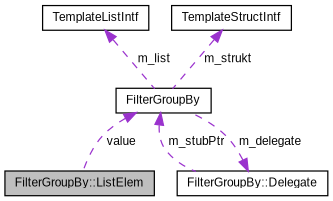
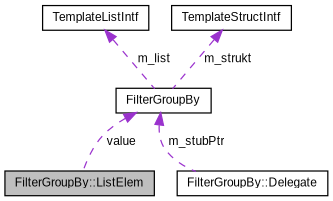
(221, 132) -> none
